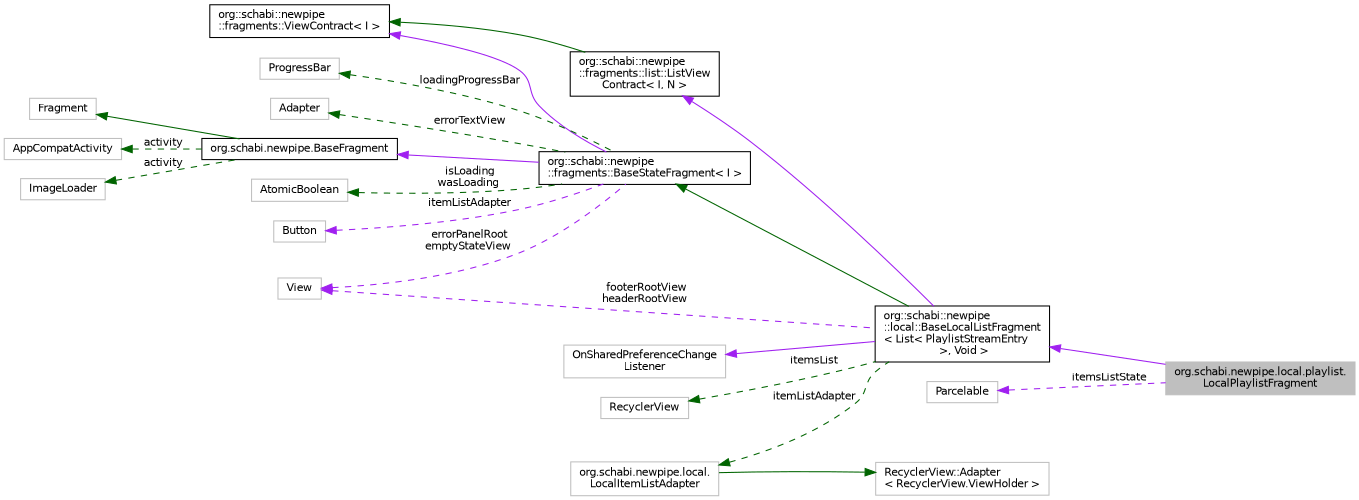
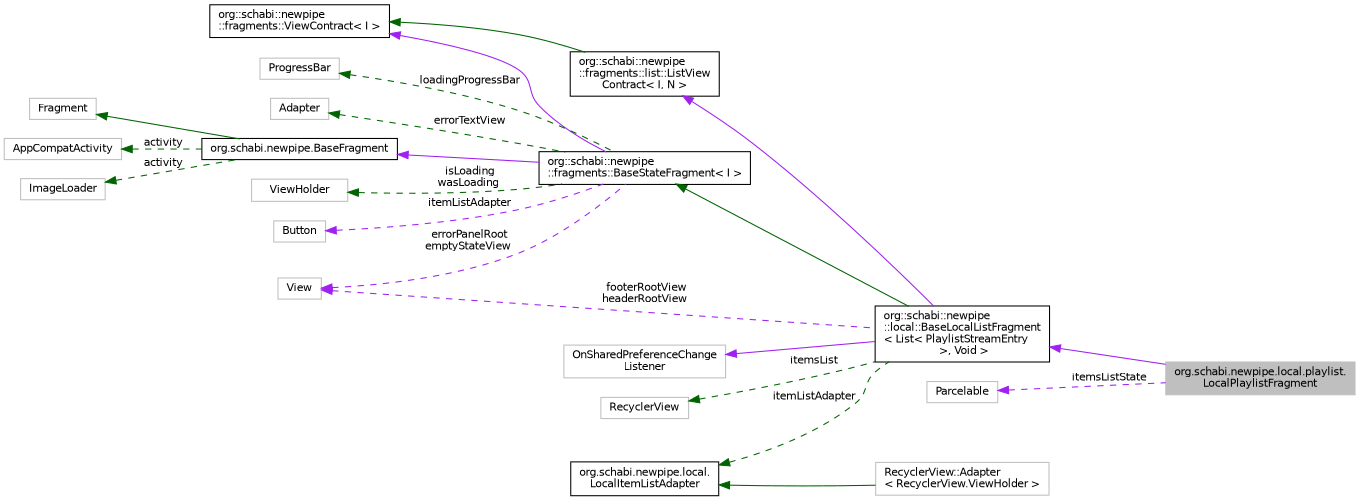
(300, 190) -> (300, 190)
(792, 472) -> (803, 486)
(645, 479) -> (645, 479)
